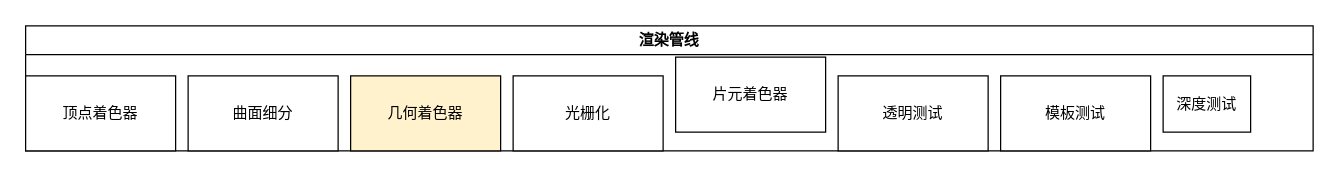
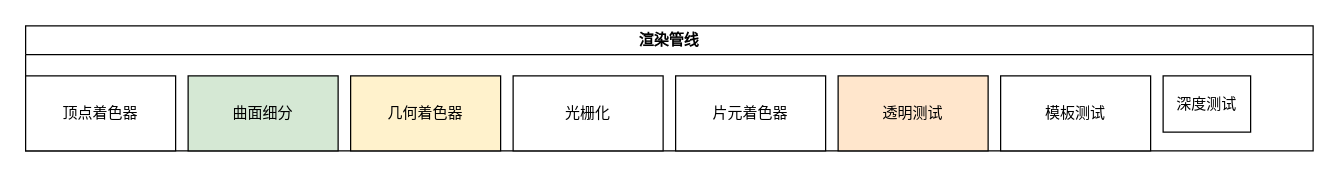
(751, 94) -> (751, 113)
(263, 113) -> (263, 113)
(913, 113) -> (913, 113)
